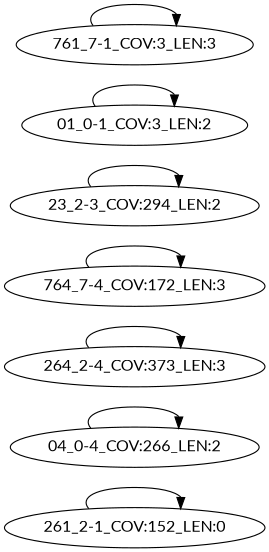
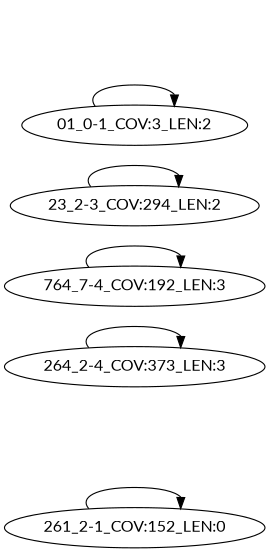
(135, 45) -> none
(135, 286) -> (135, 286)
(135, 447) -> none
